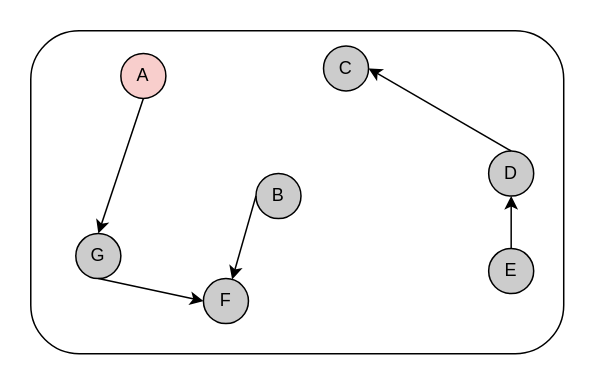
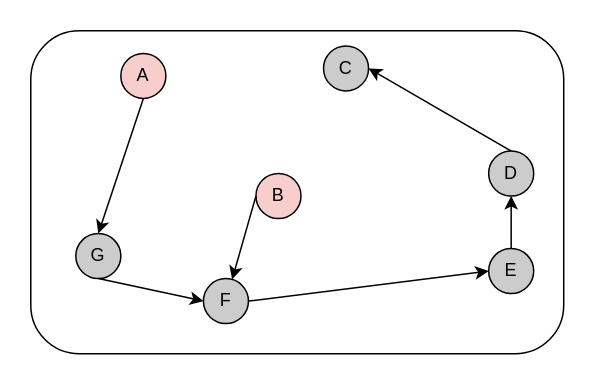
(278, 196) -> (278, 196)
none -> (364, 286)
